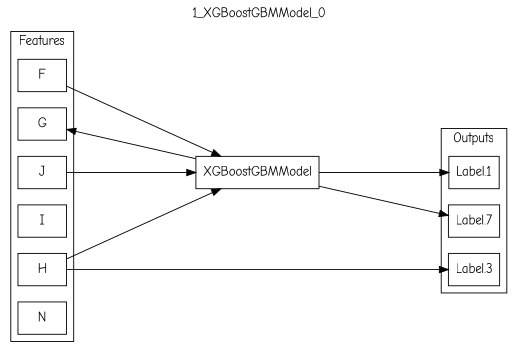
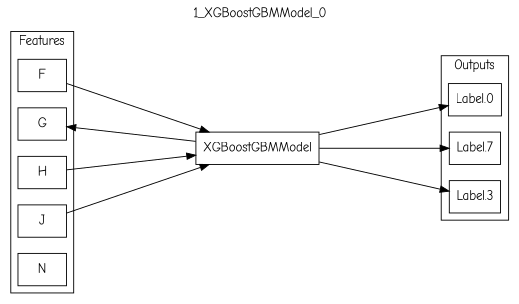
(474, 173) -> (475, 100)
(42, 221) -> none
(253, 270) -> (380, 176)
